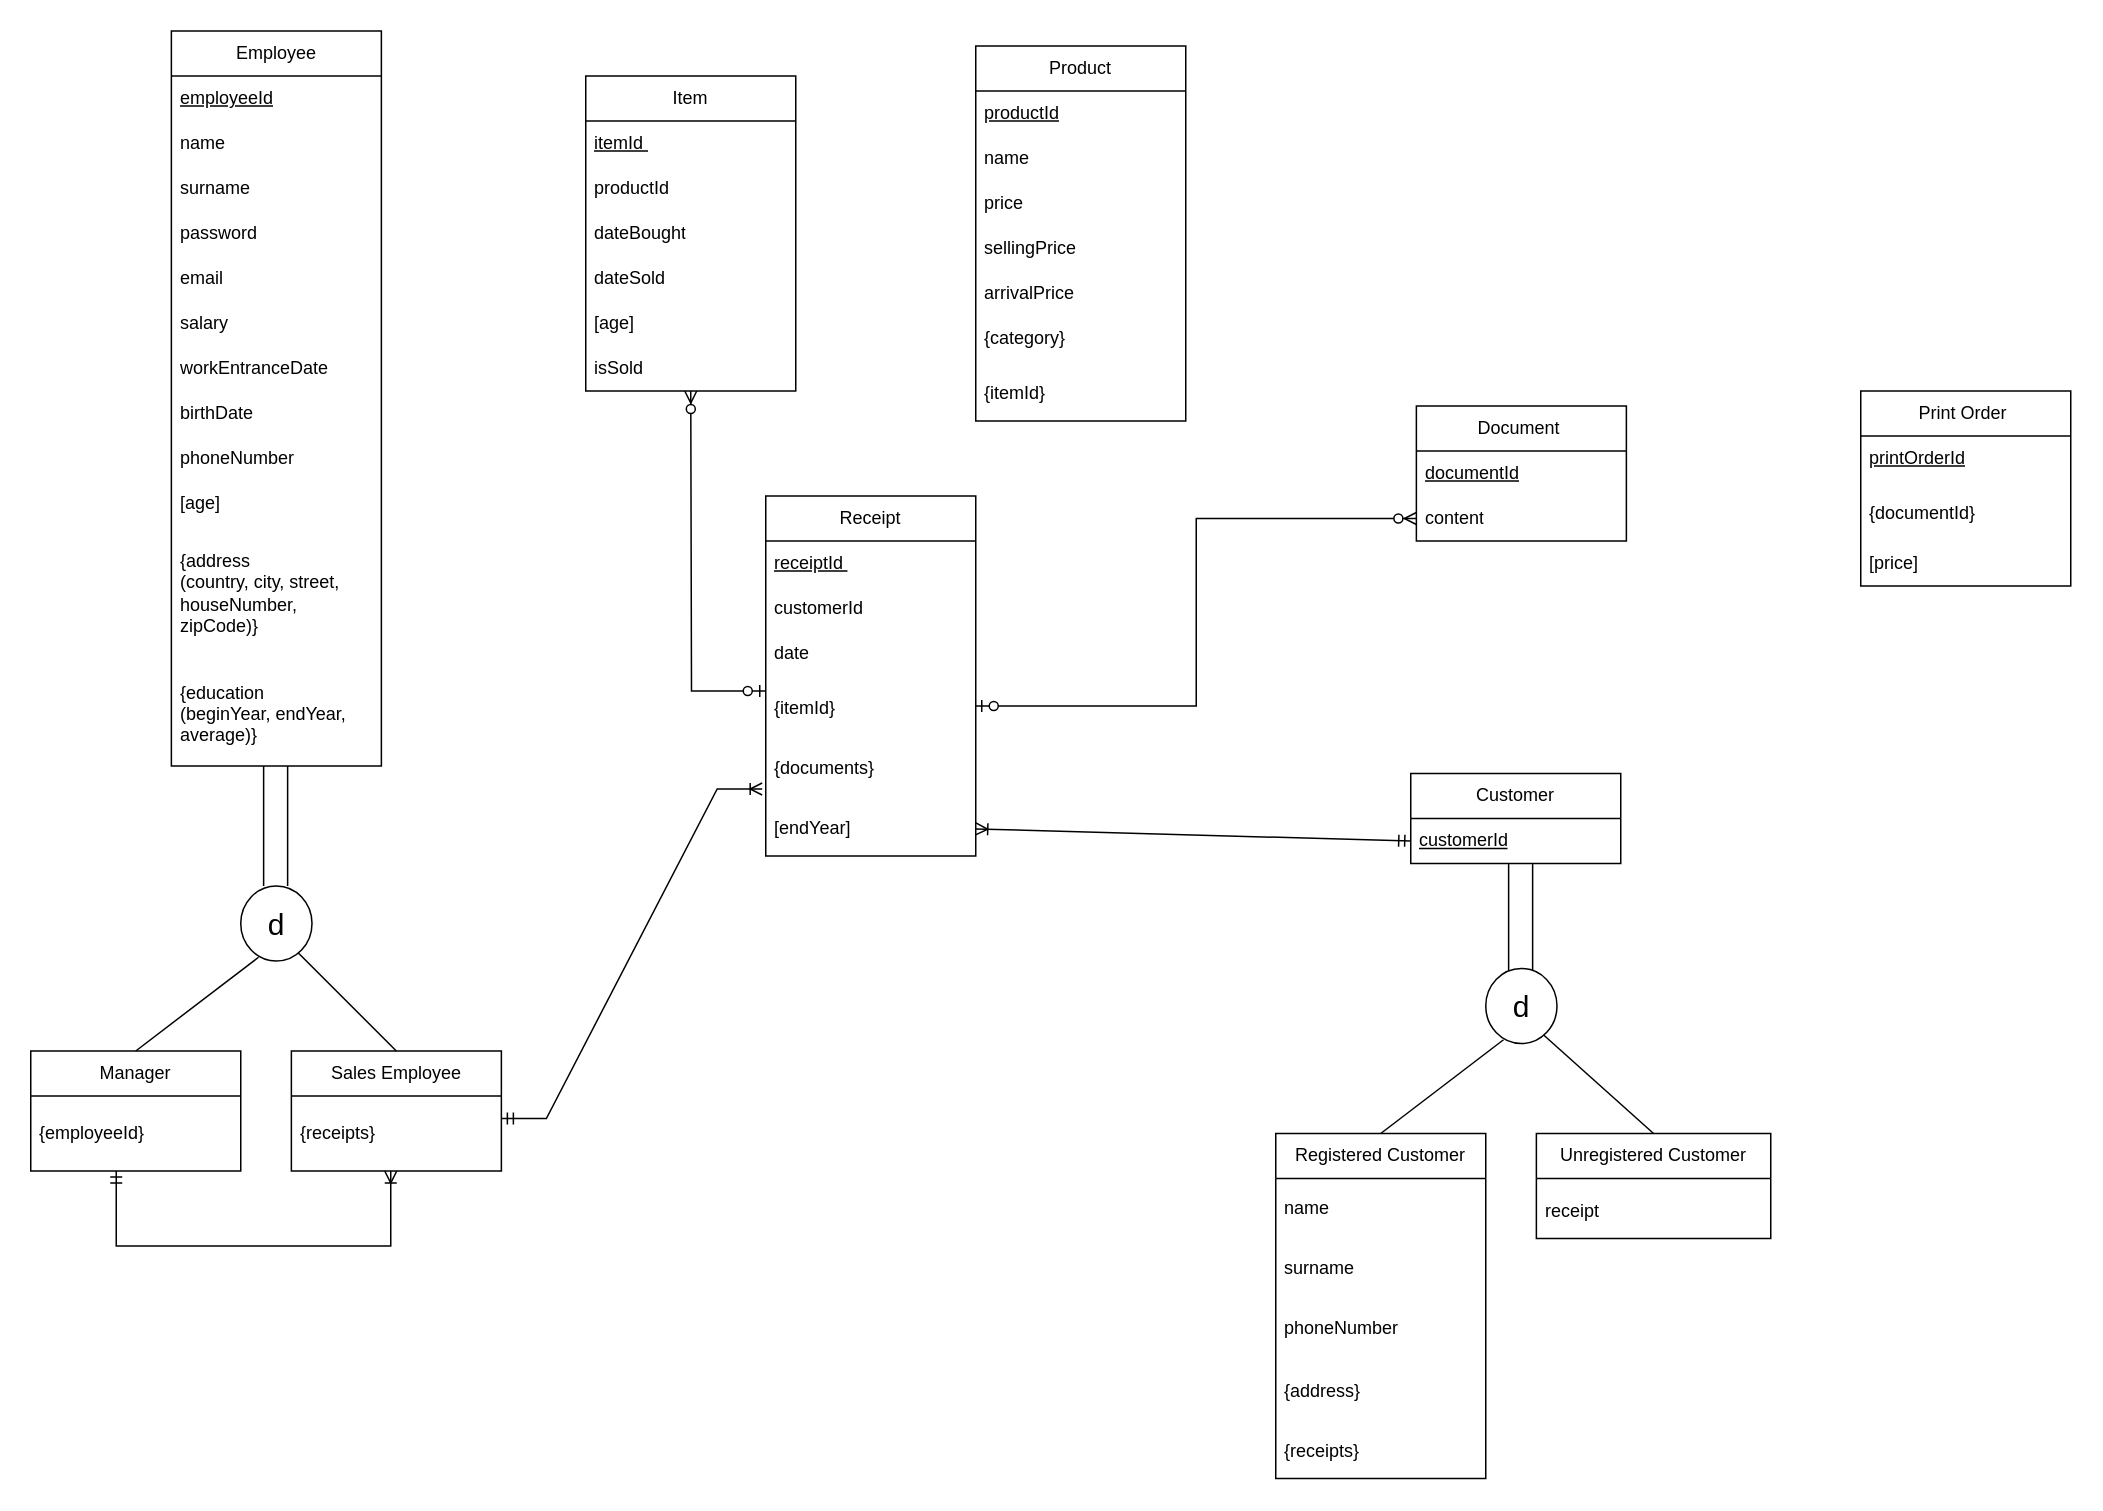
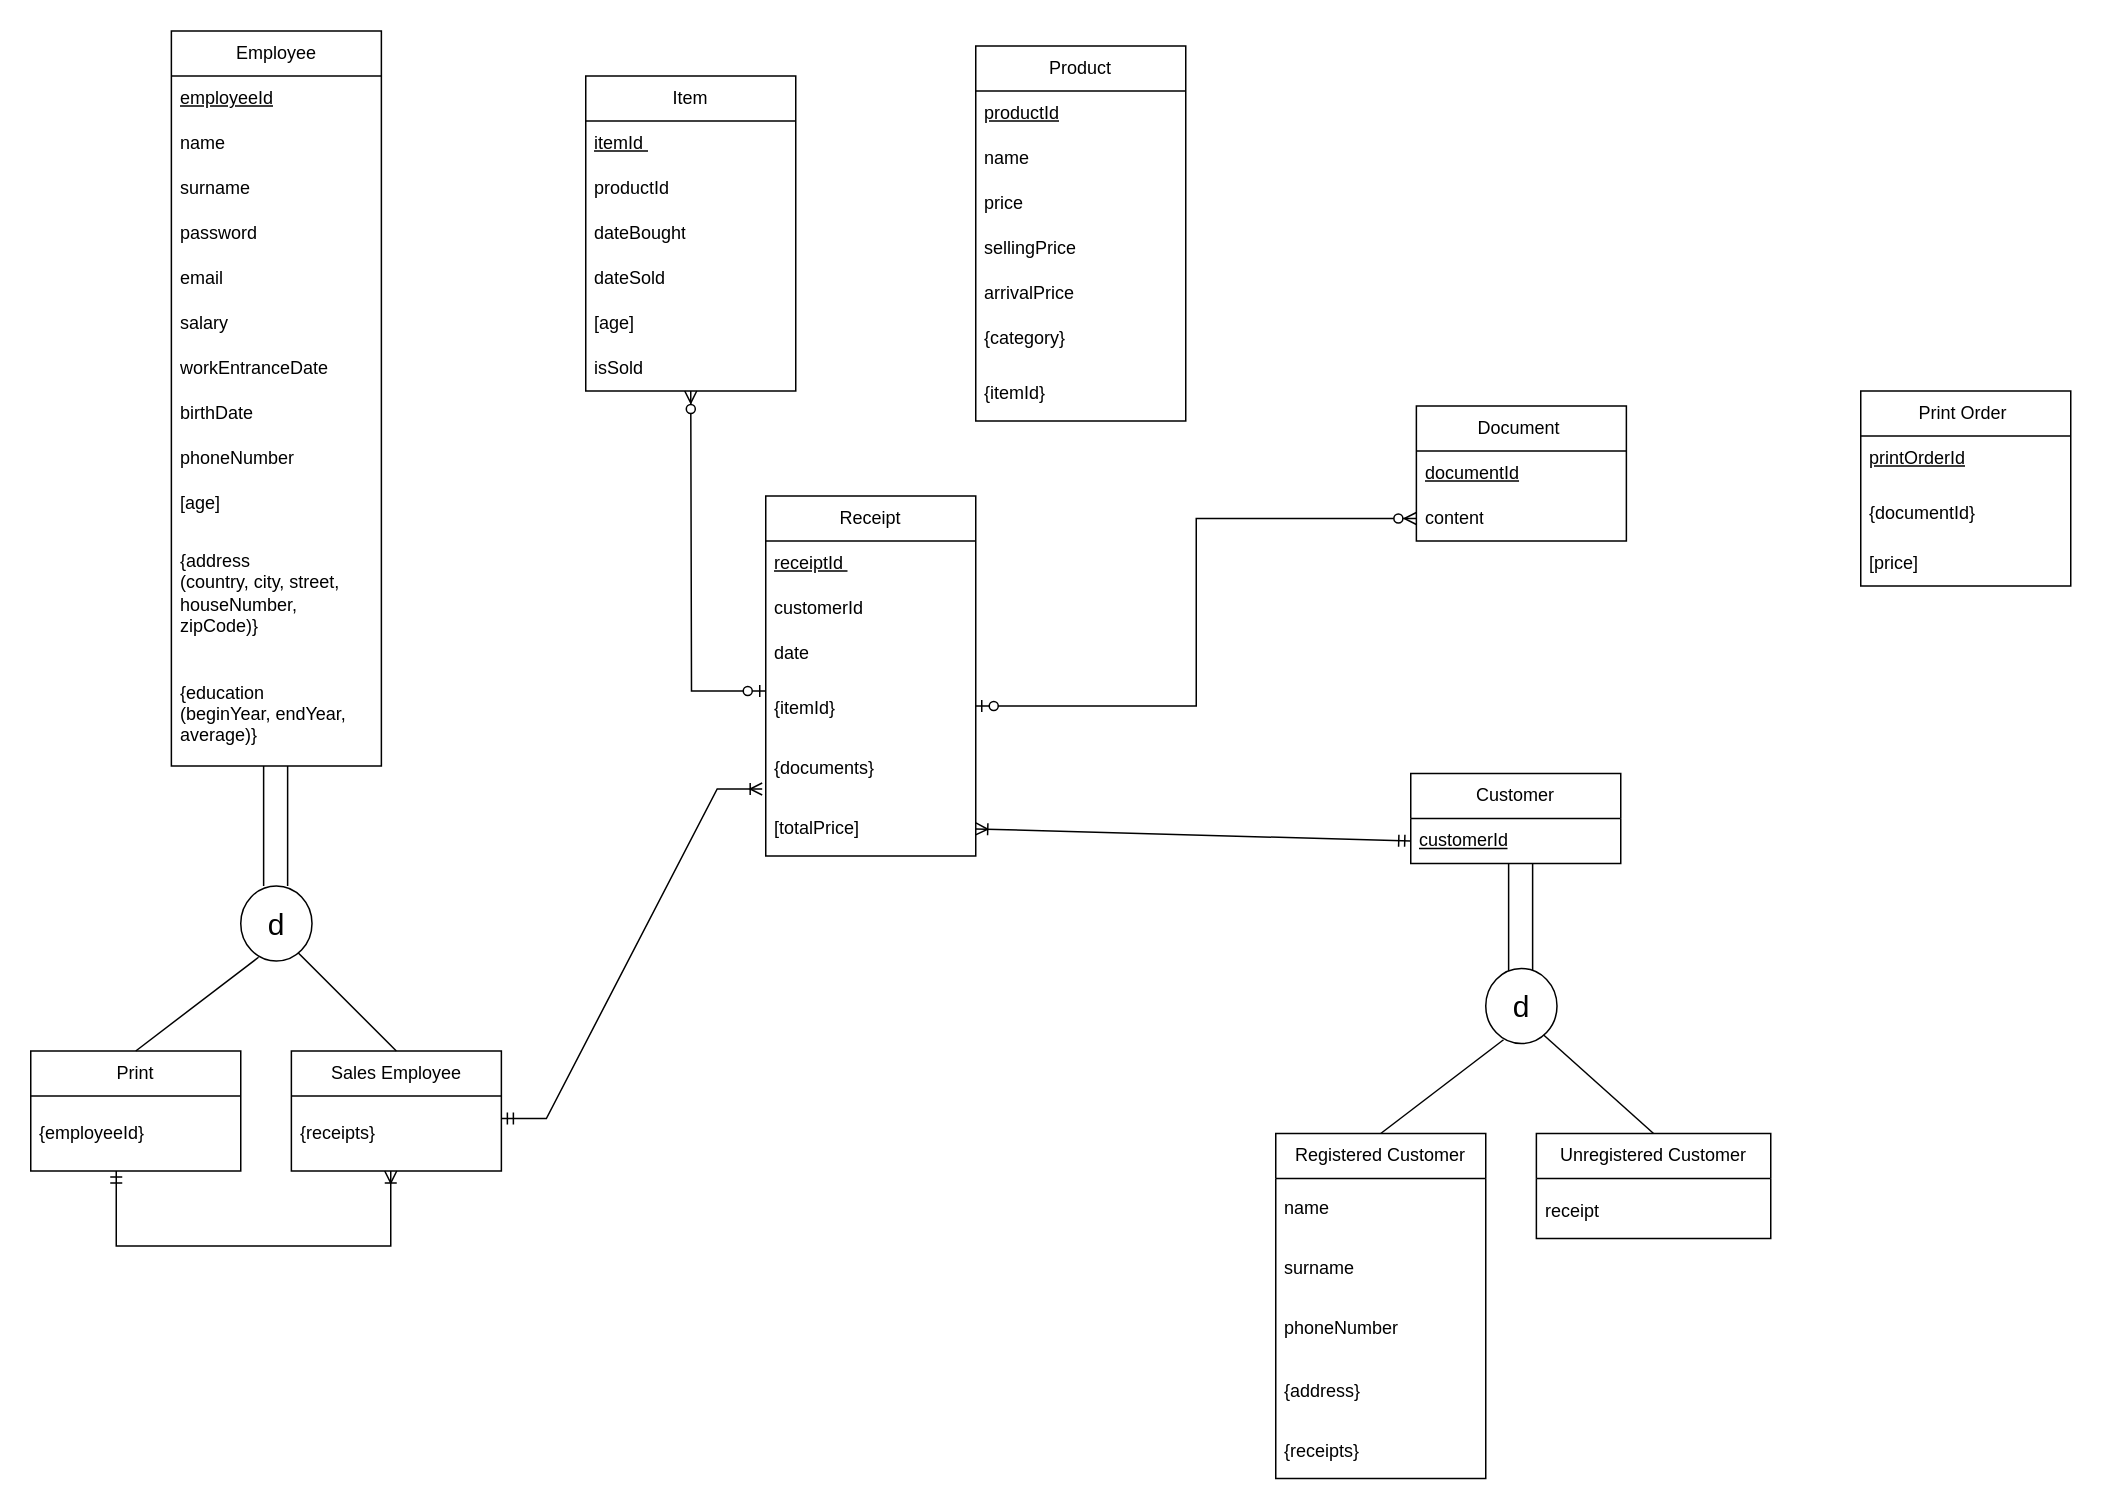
(820, 826) -> (831, 826)
(136, 1073) -> (136, 1073)
